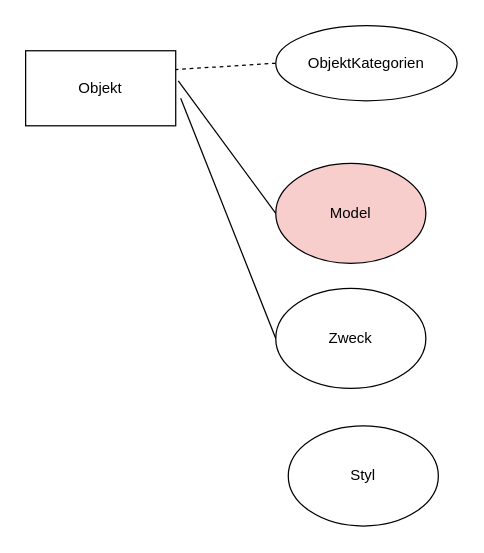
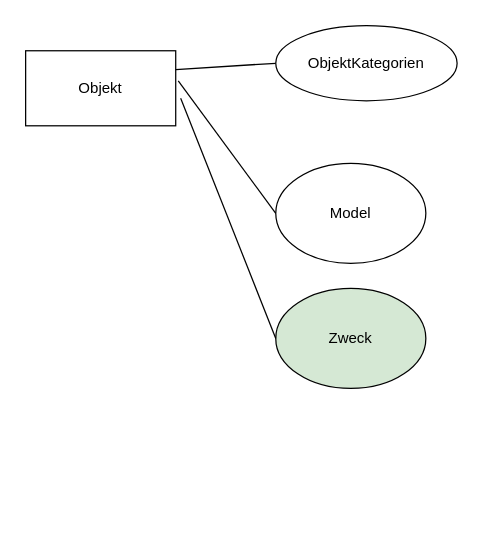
(225, 66) -> (225, 66)
(351, 213) -> (351, 213)
(351, 338) -> (351, 338)
(363, 476) -> none
